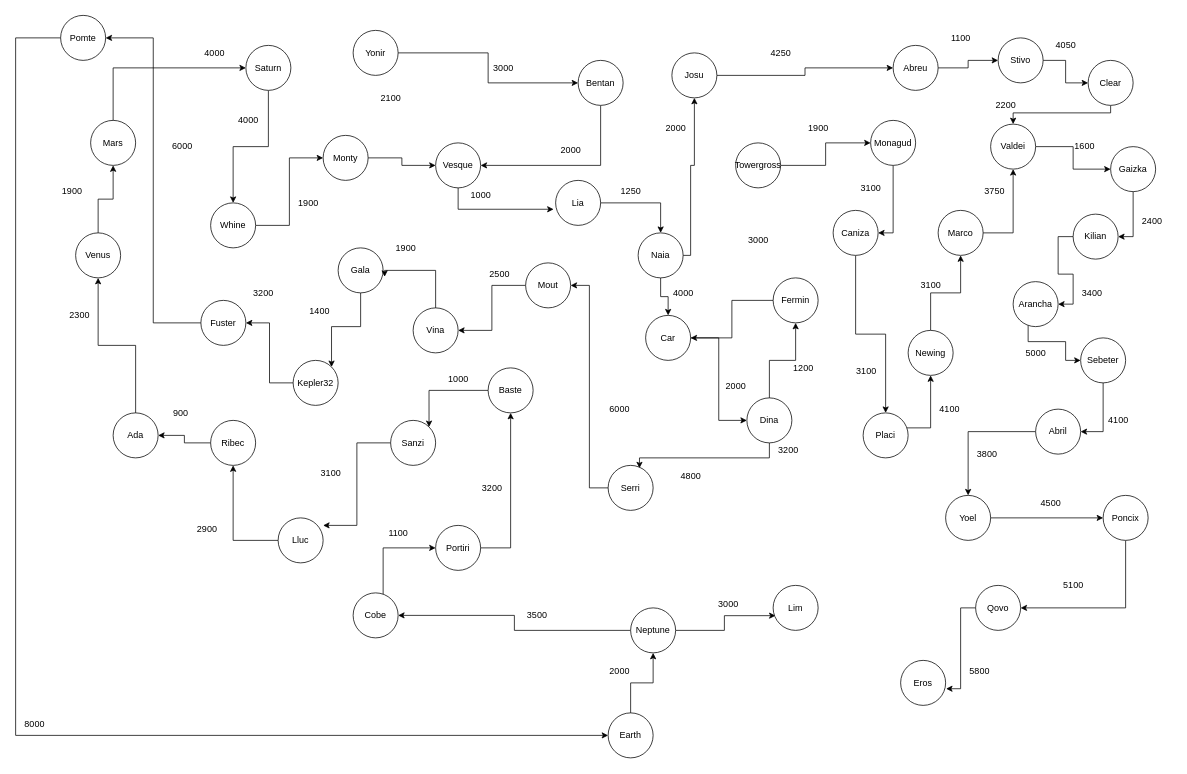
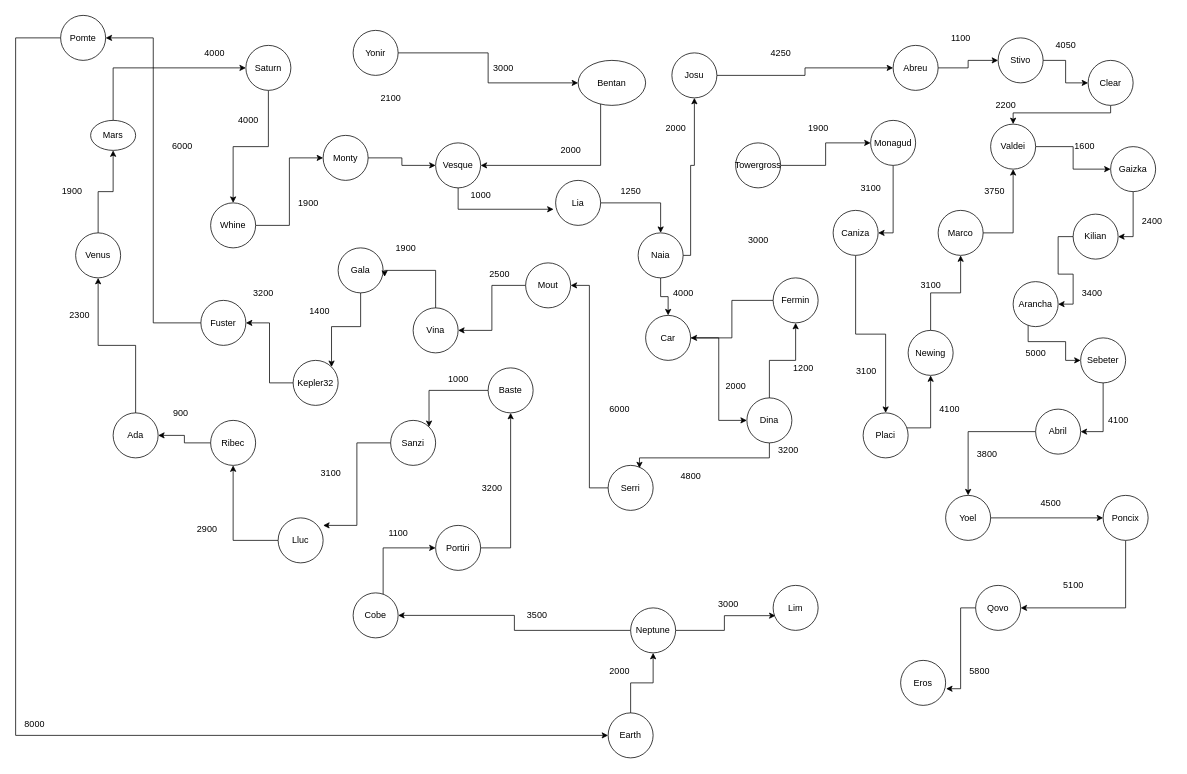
(600, 83) -> (612, 83)
(113, 143) -> (113, 135)
